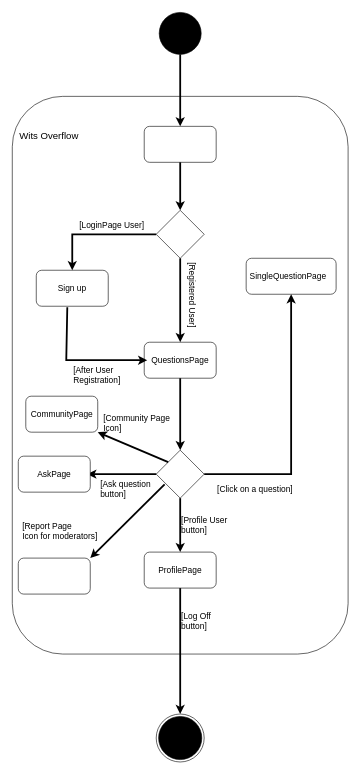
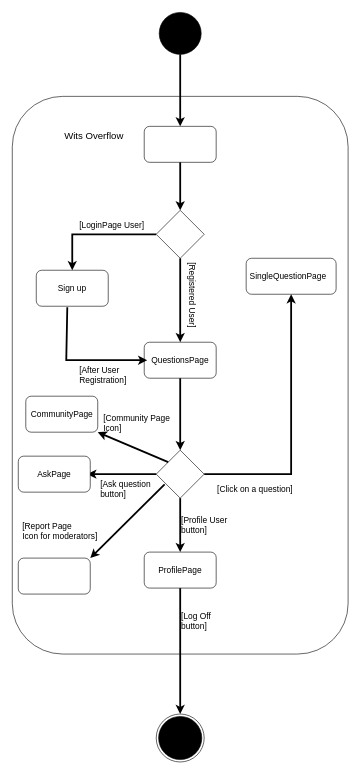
(51, 135) -> (96, 135)
(102, 375) -> (108, 375)
